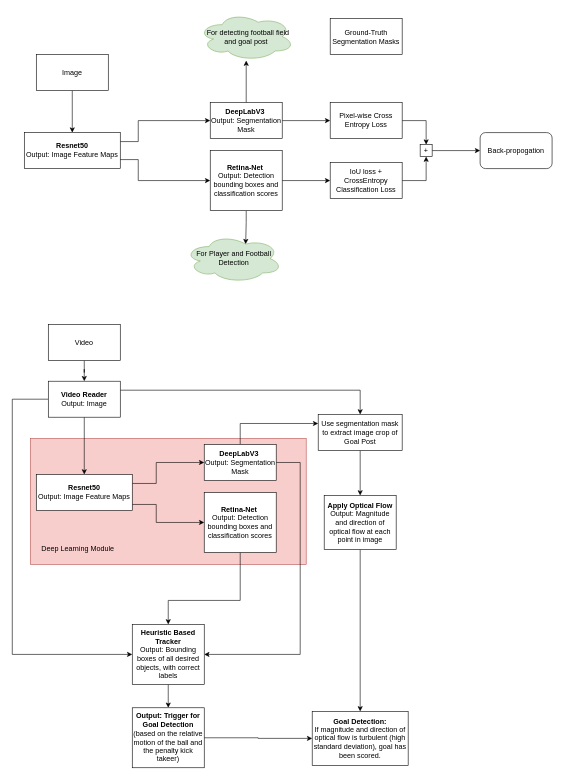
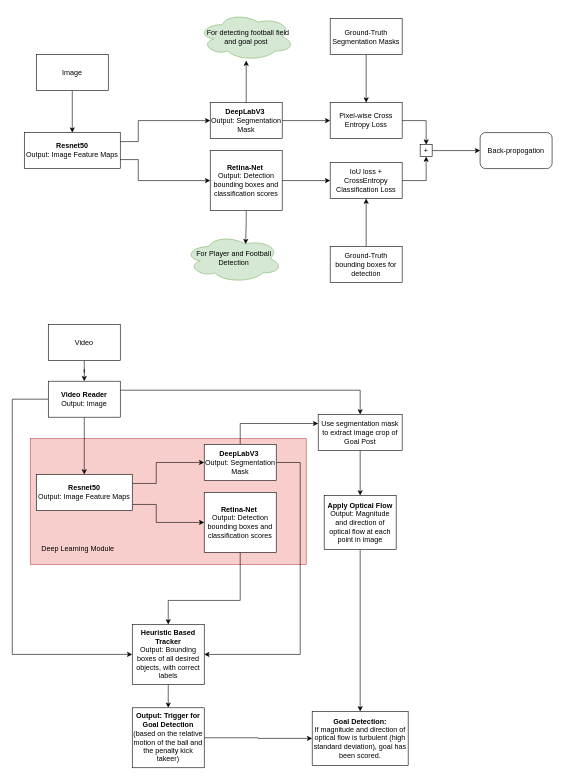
none -> (366, 97)
none -> (366, 204)
none -> (366, 264)
